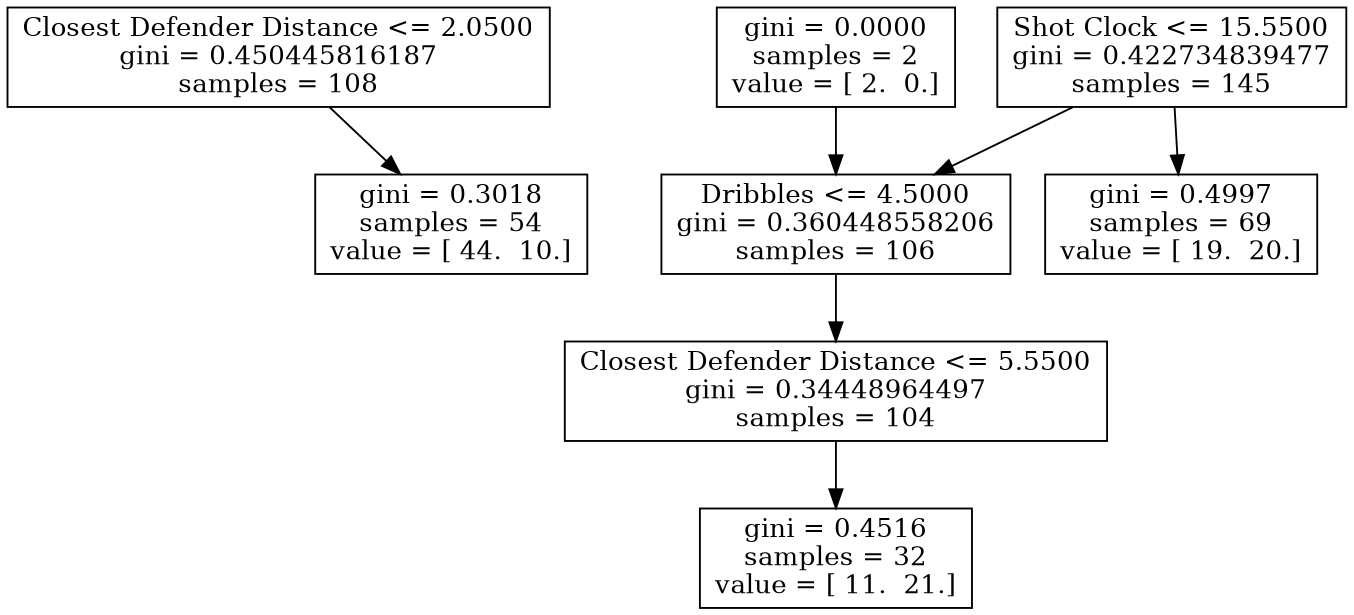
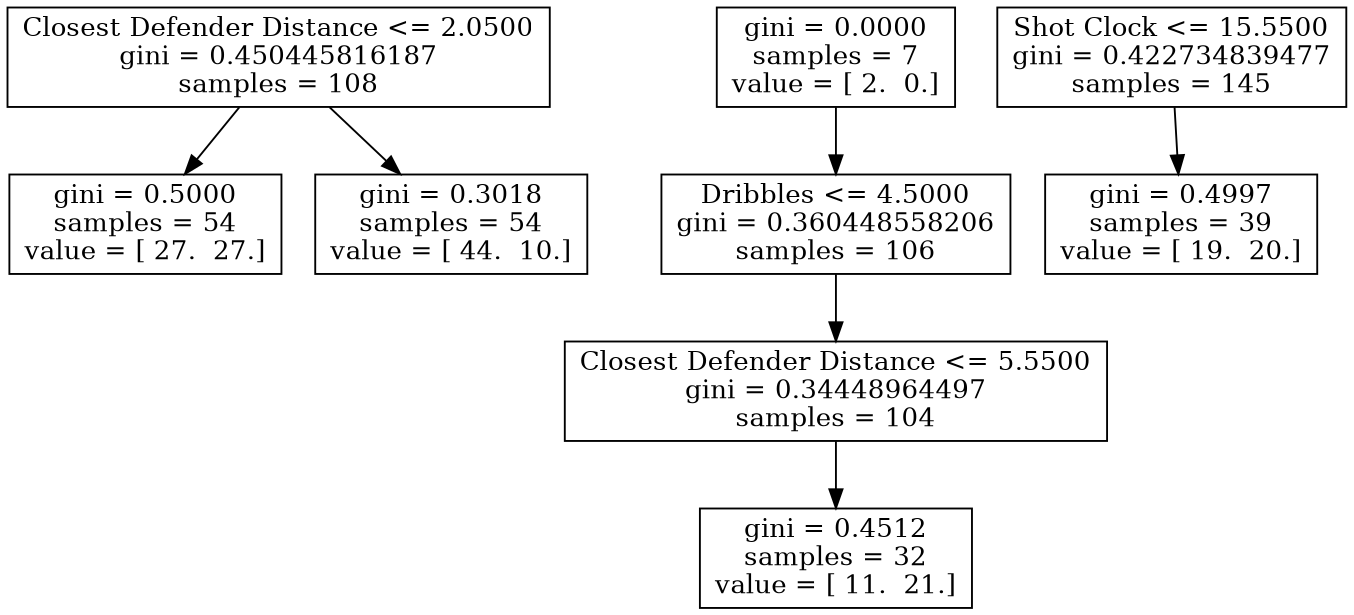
(836, 57) -> (836, 57)
(1012, 137) -> none
none -> (145, 224)
(1181, 224) -> (1181, 224)
(836, 558) -> (836, 558)
